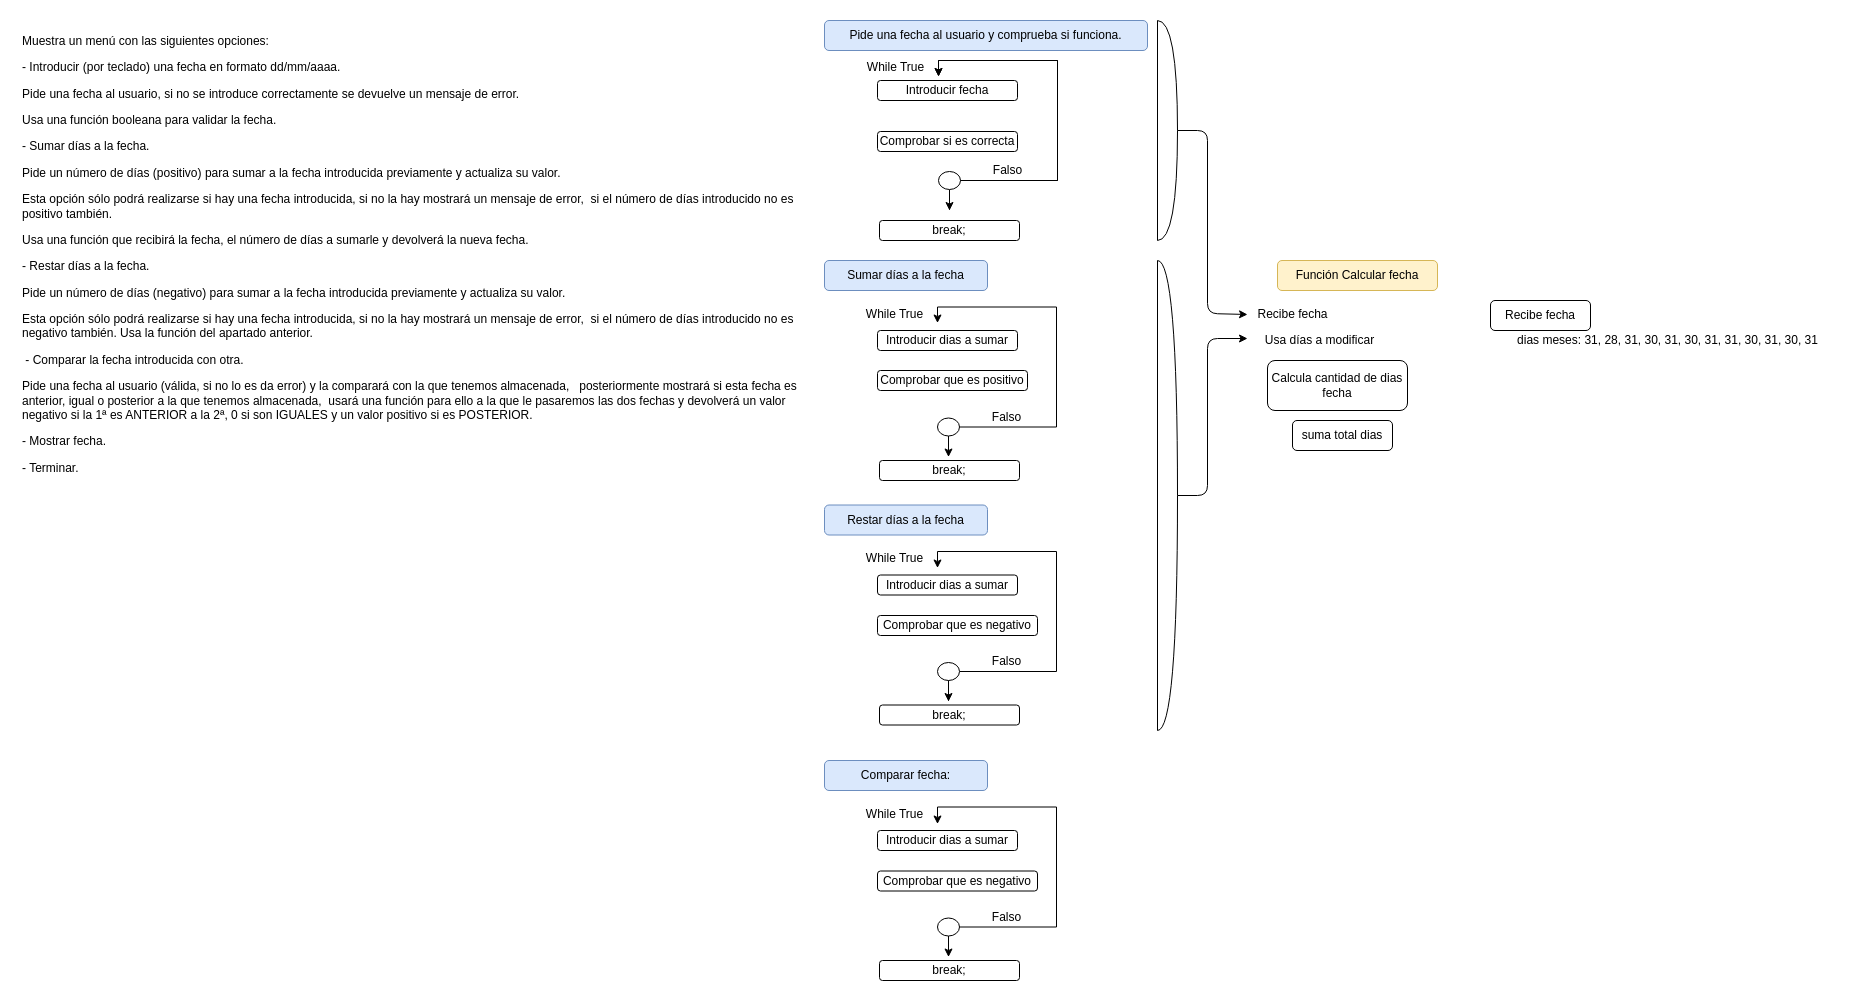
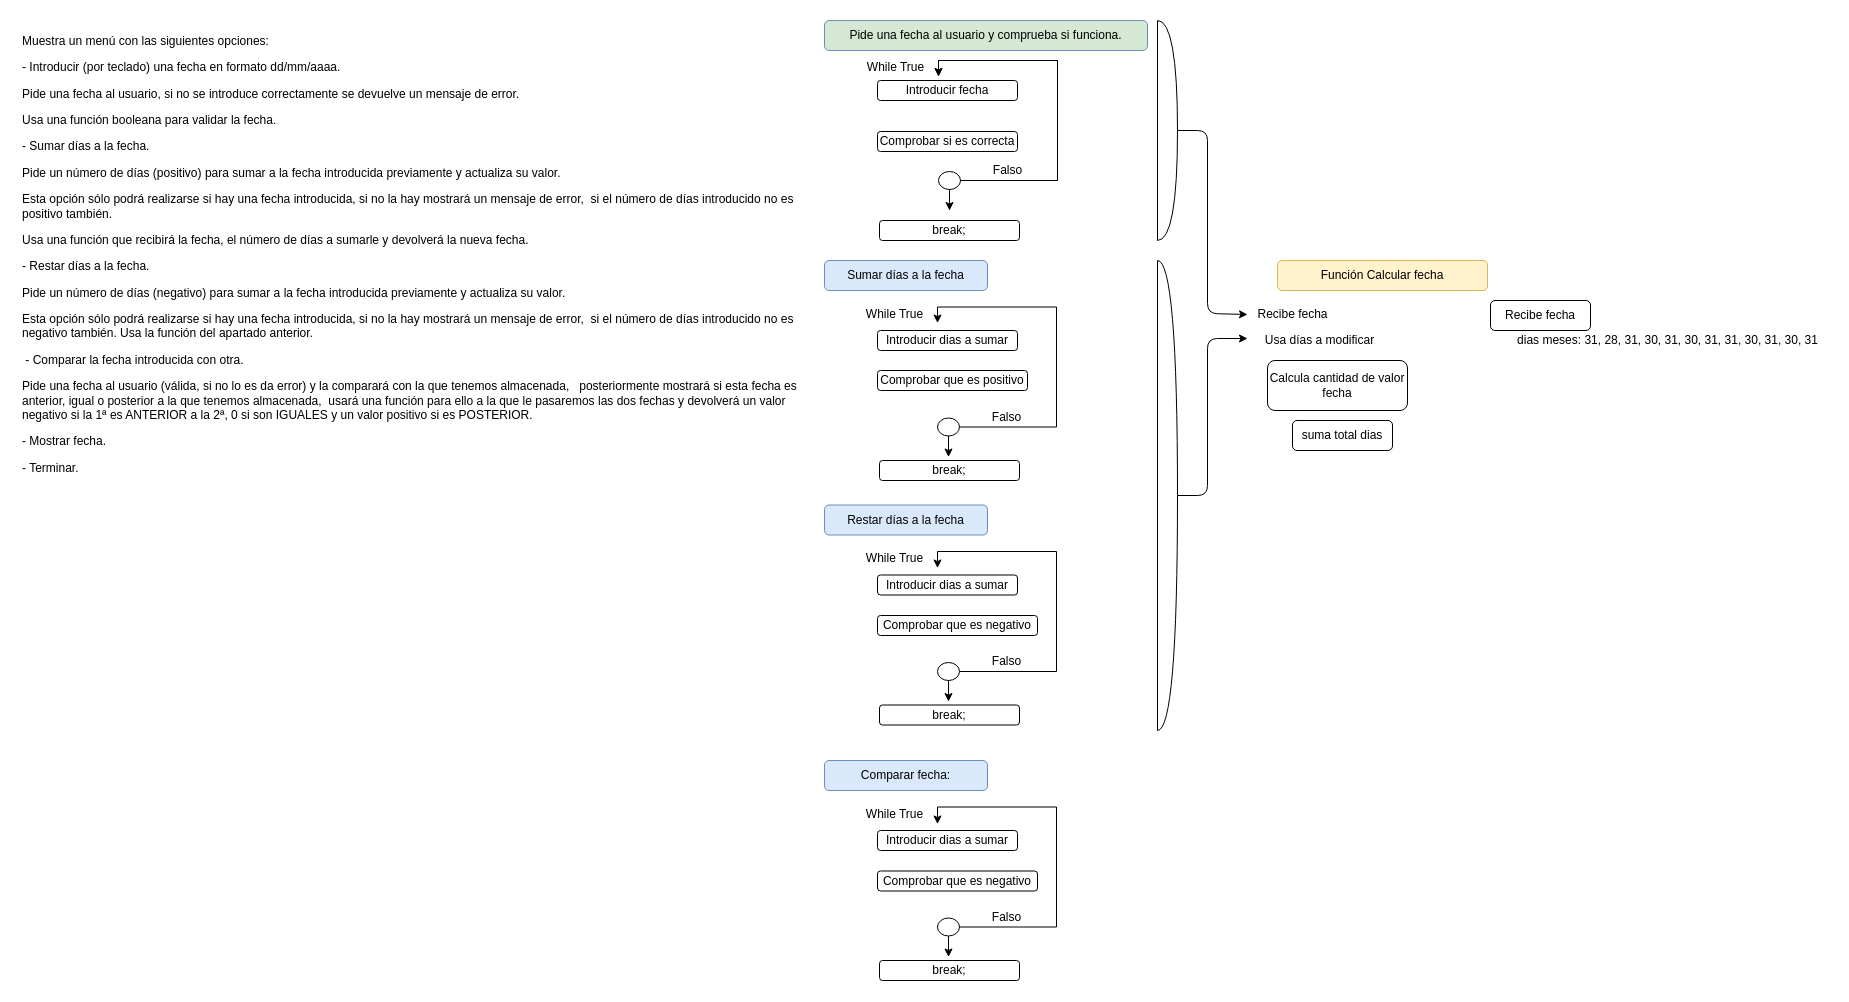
(986, 36) -> (986, 36)
(1358, 276) -> (1383, 276)
(1338, 386) -> (1338, 386)
